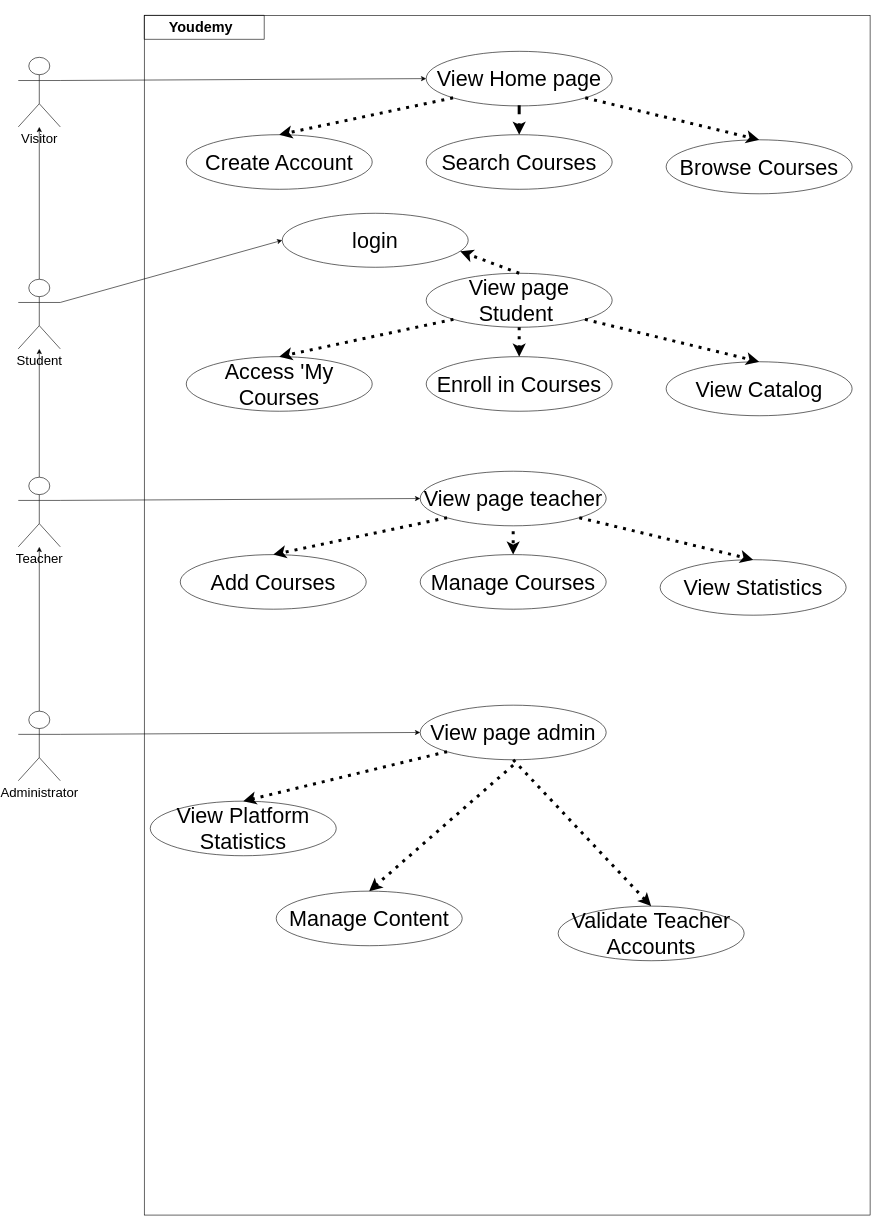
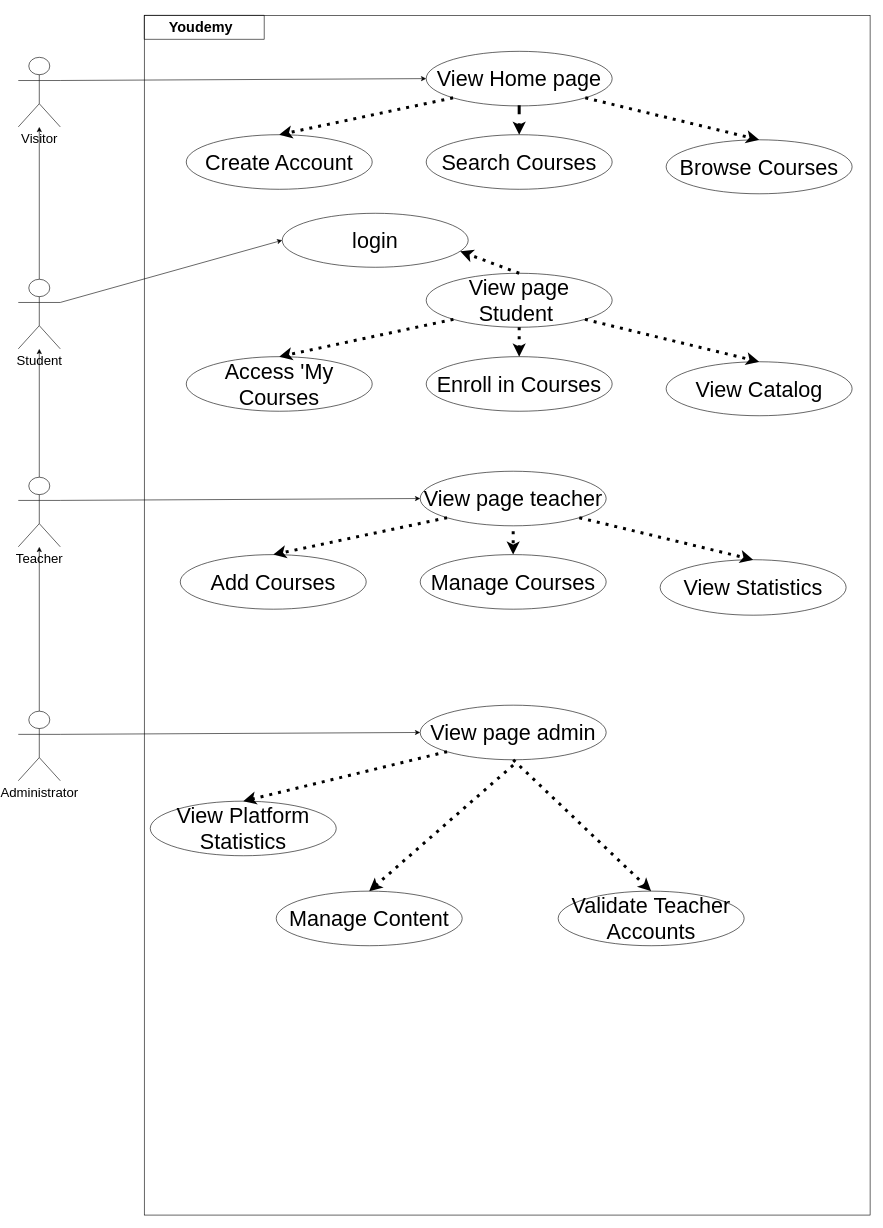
(651, 934) -> (651, 919)
